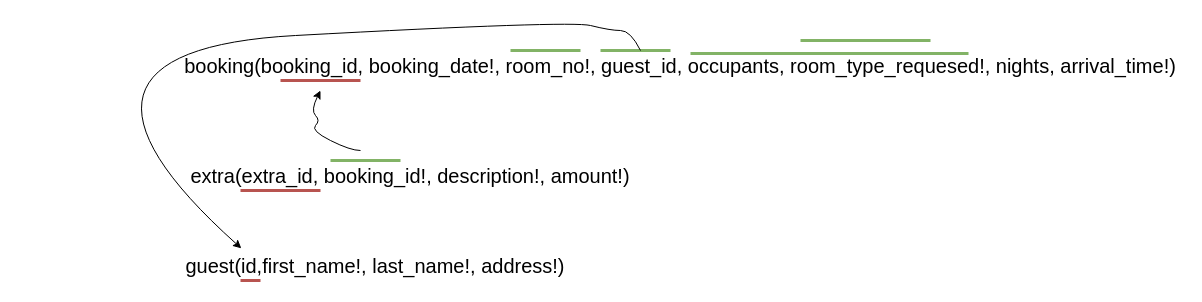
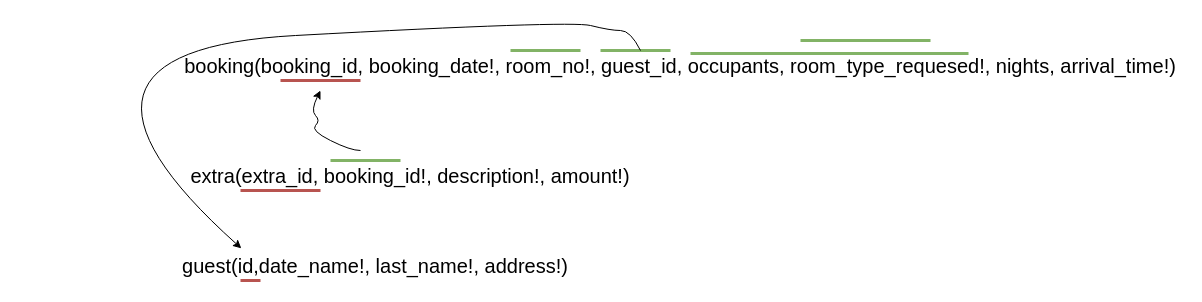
(376, 266) -> (376, 266)
